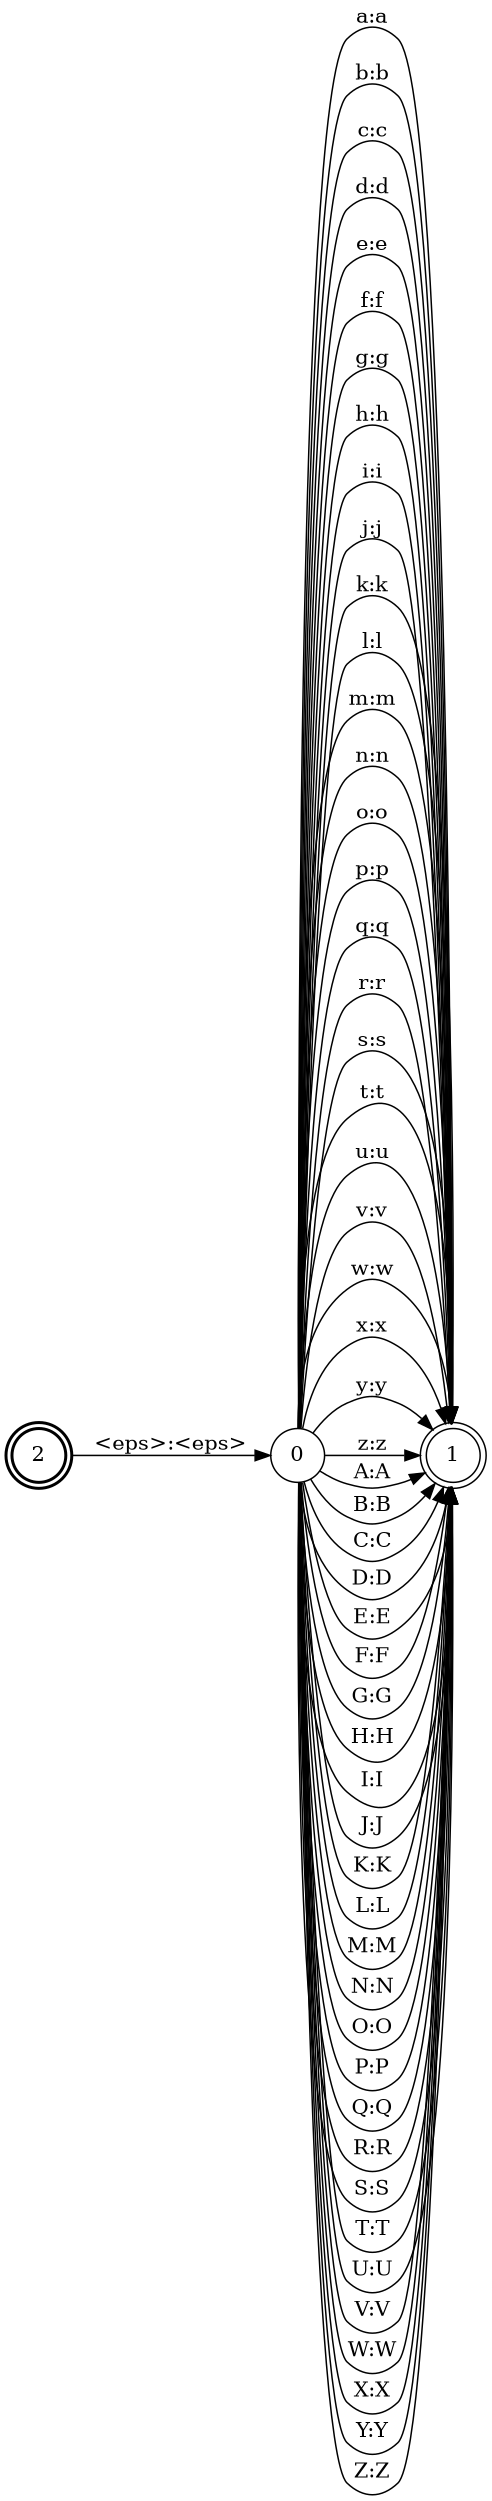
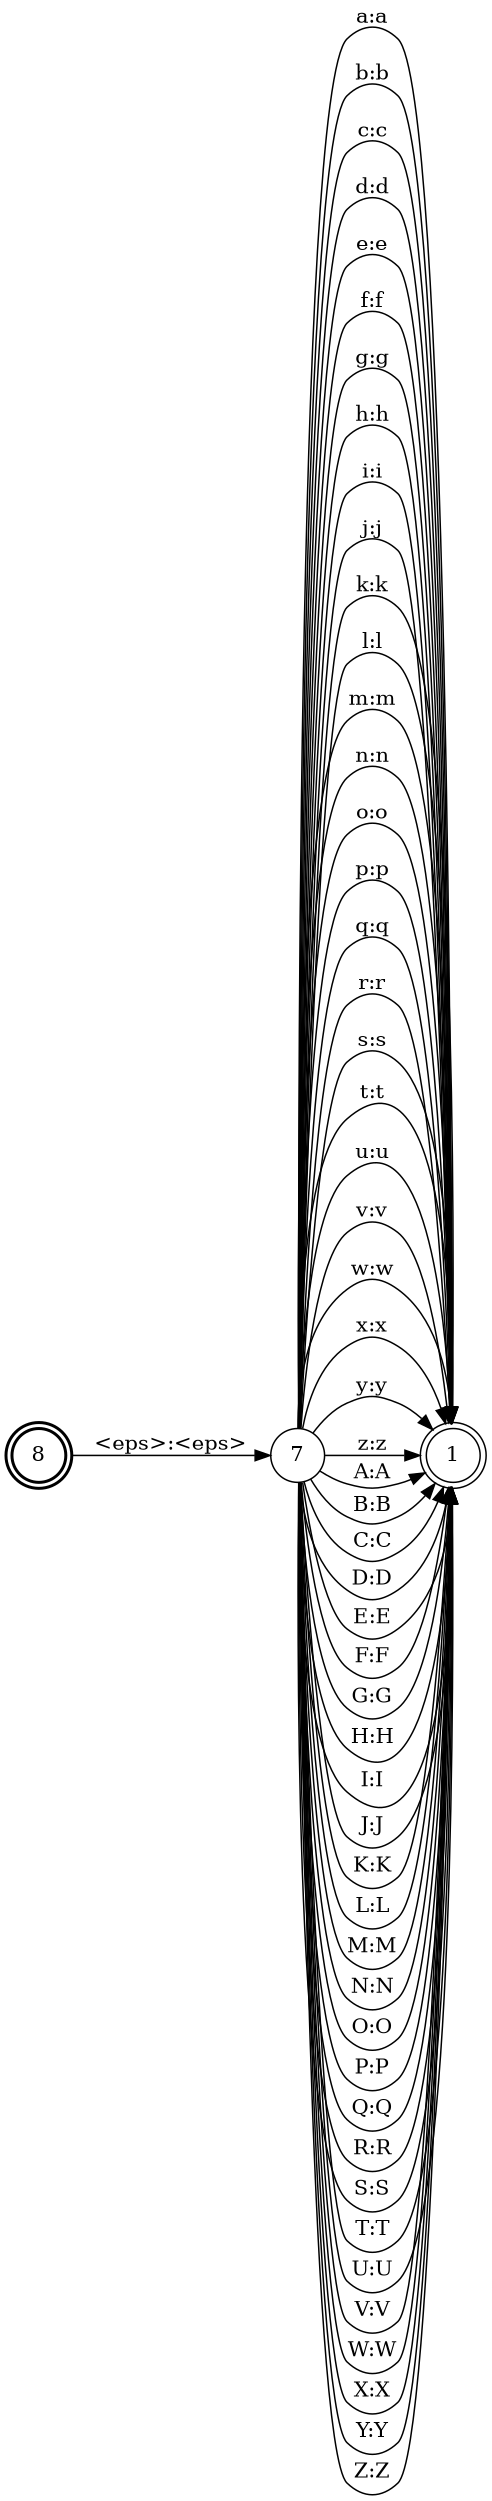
(39, 1455) -> (39, 1455)
(298, 1455) -> (298, 1455)
